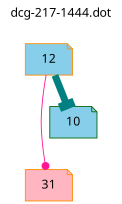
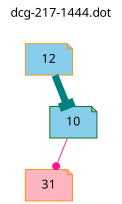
(41, 119) -> (62, 151)
